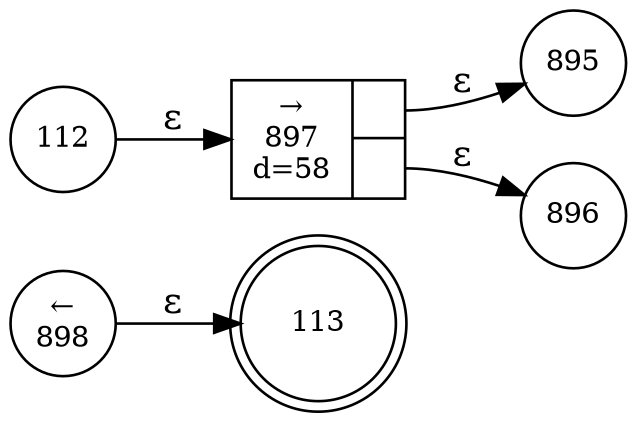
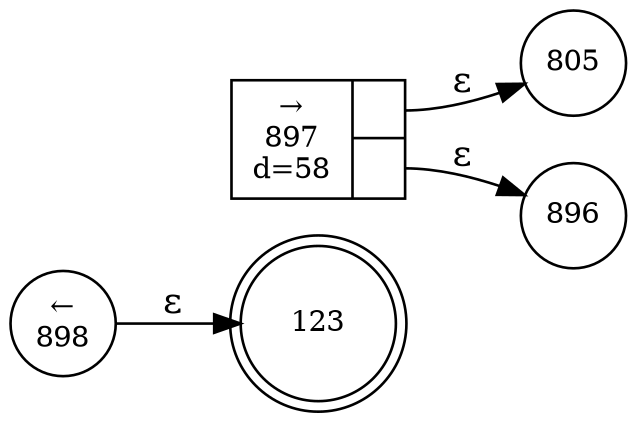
(573, 63) -> (573, 63)
(63, 139) -> none
(318, 324) -> (318, 324)
